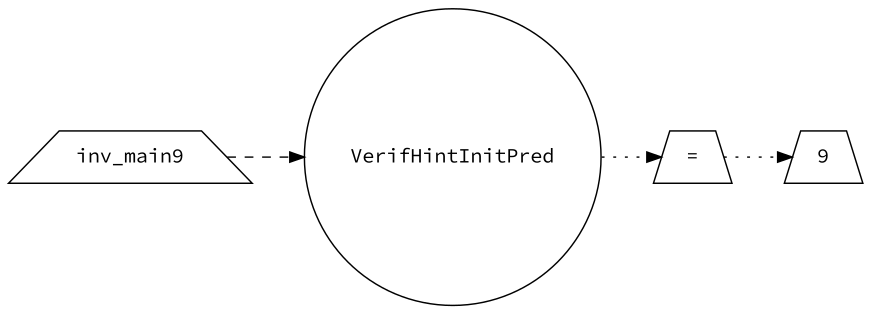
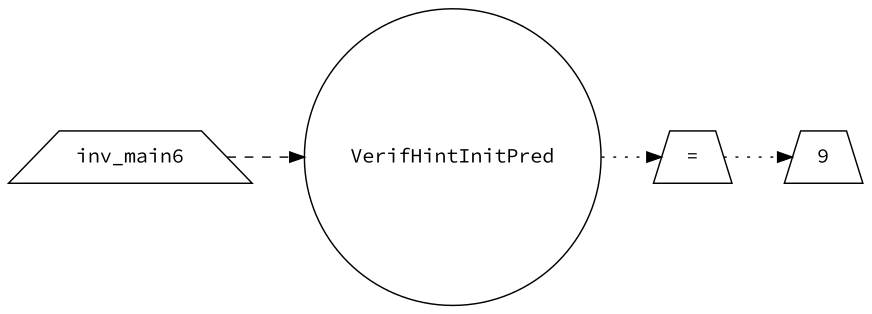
(130, 157) -> (130, 157)
